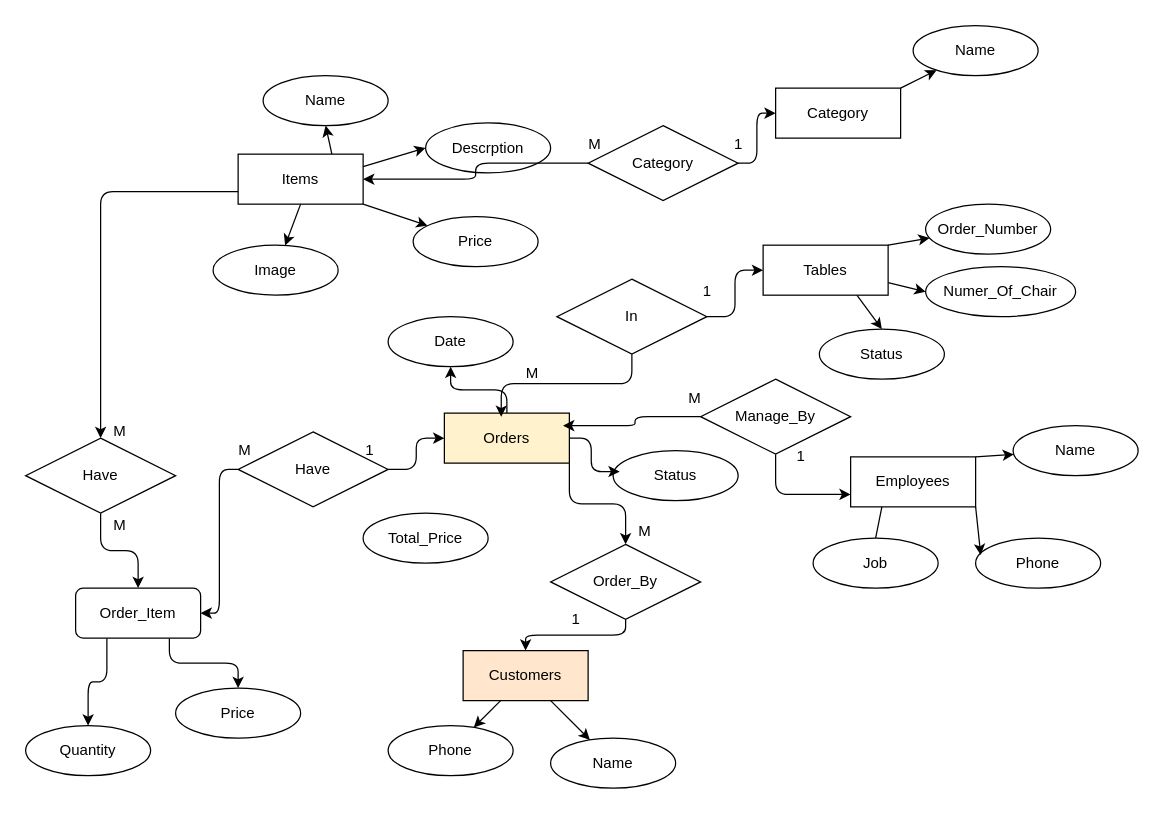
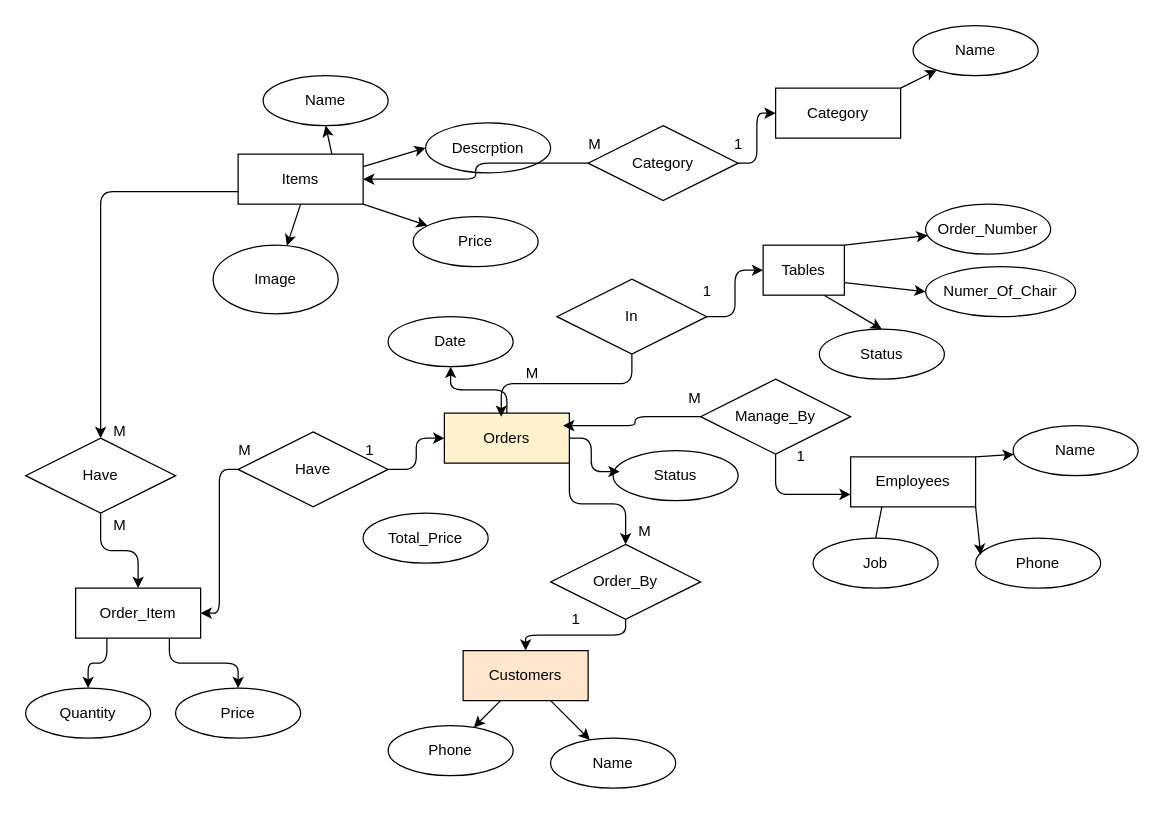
(276, 270) -> (276, 280)
(826, 270) -> (804, 270)
(138, 613) -> (138, 613)
(88, 751) -> (88, 713)
